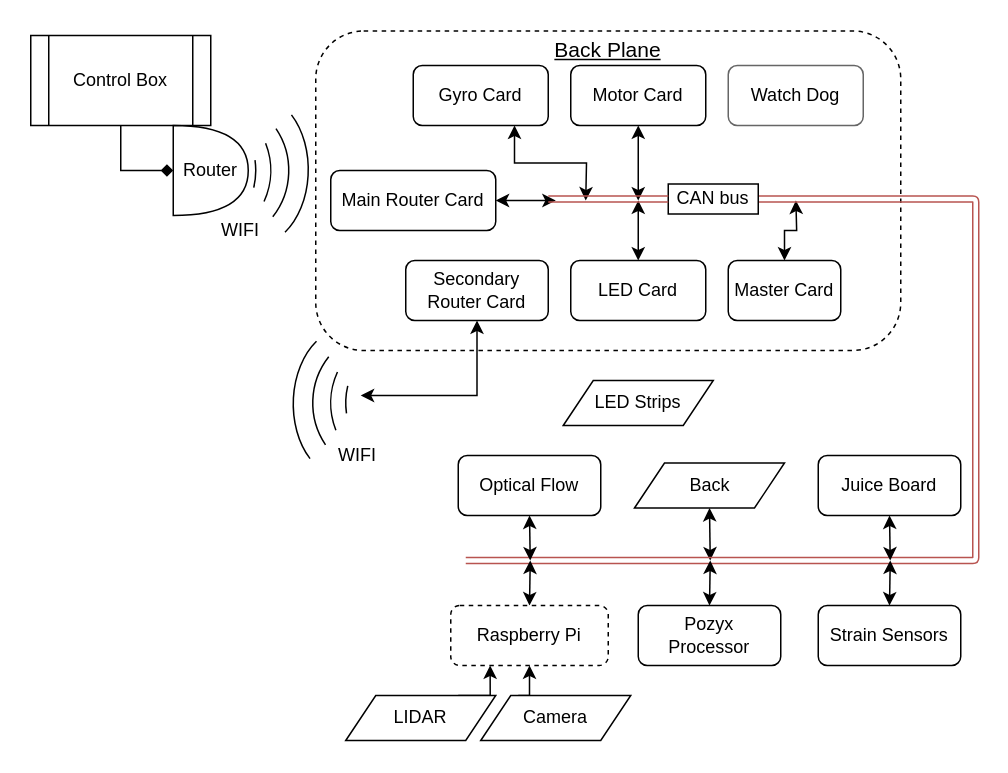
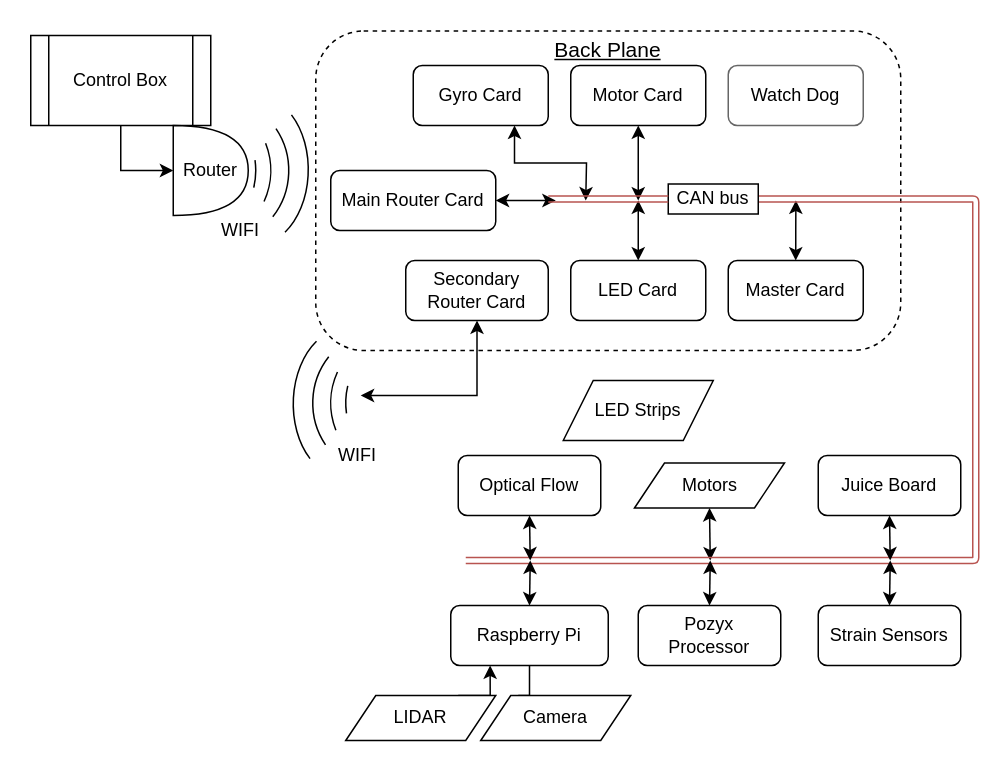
(161, 170) -> (162, 170)
(785, 290) -> (796, 290)
(638, 403) -> (638, 410)
(710, 485) -> (710, 485)
(530, 635) -> (530, 635)
(530, 677) -> (530, 672)
